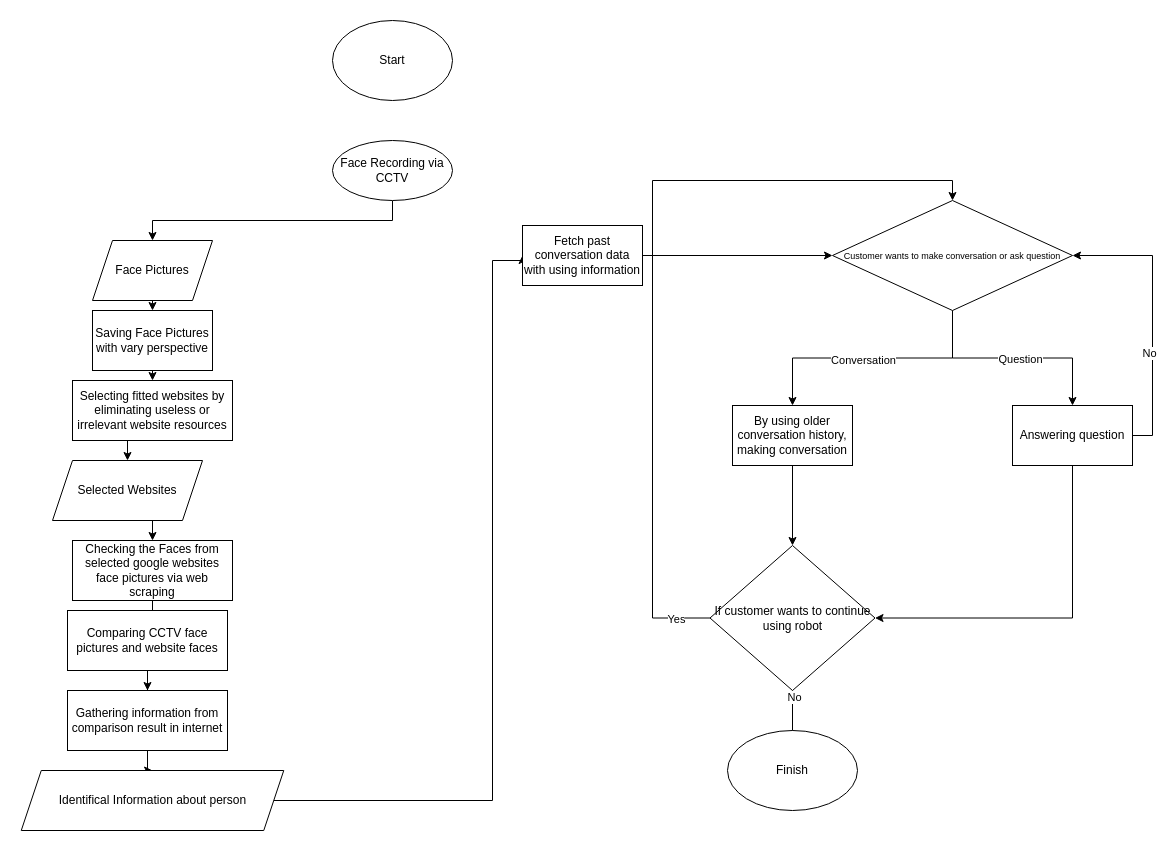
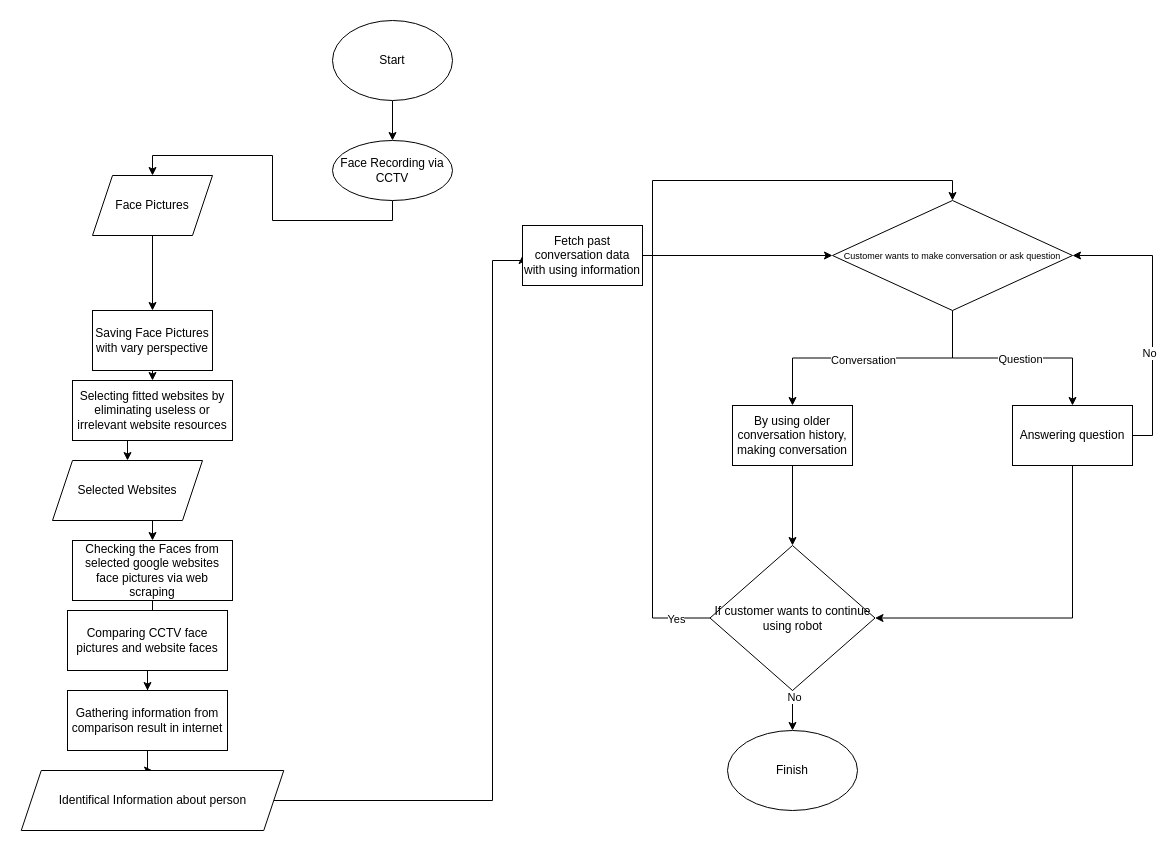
none -> (393, 117)
(153, 271) -> (153, 206)
(793, 725) -> (793, 722)
